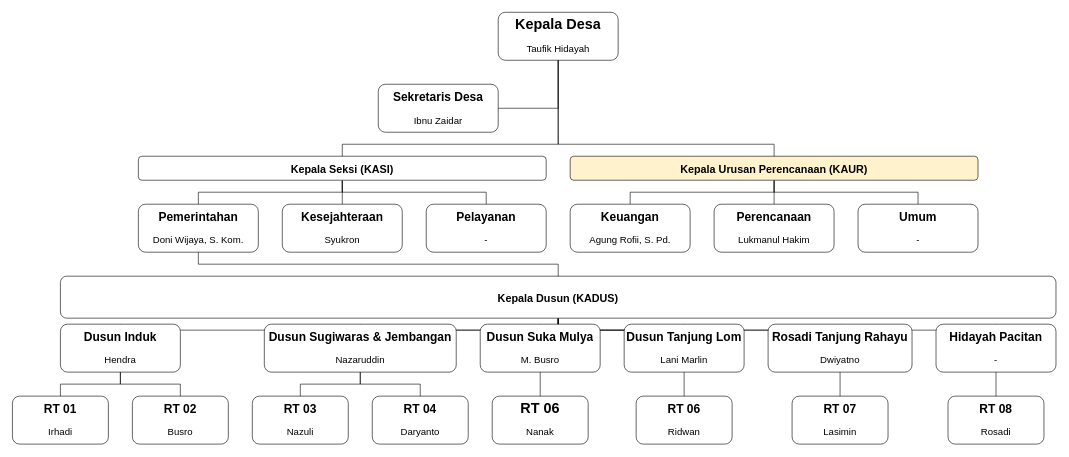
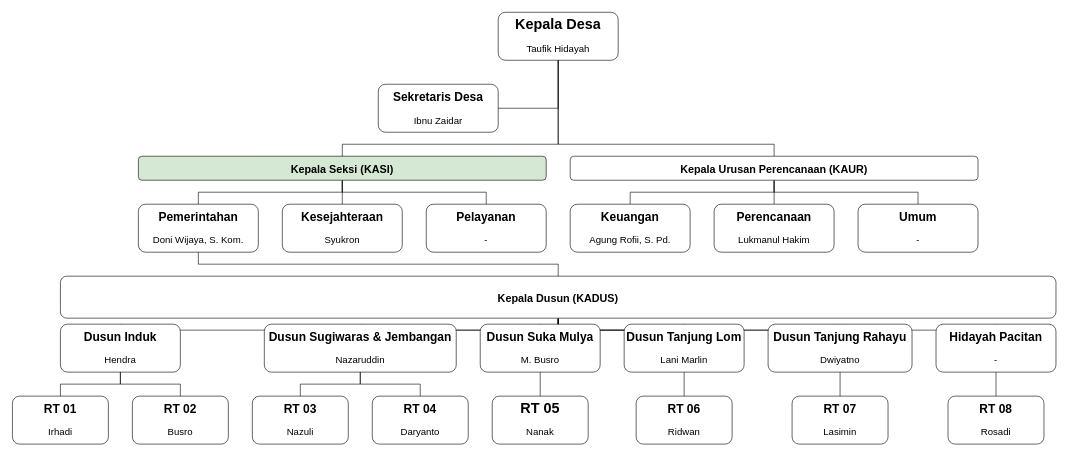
(342, 168) -> (342, 168)
(774, 168) -> (774, 168)
(840, 327) -> (840, 327)
(540, 399) -> (540, 399)
